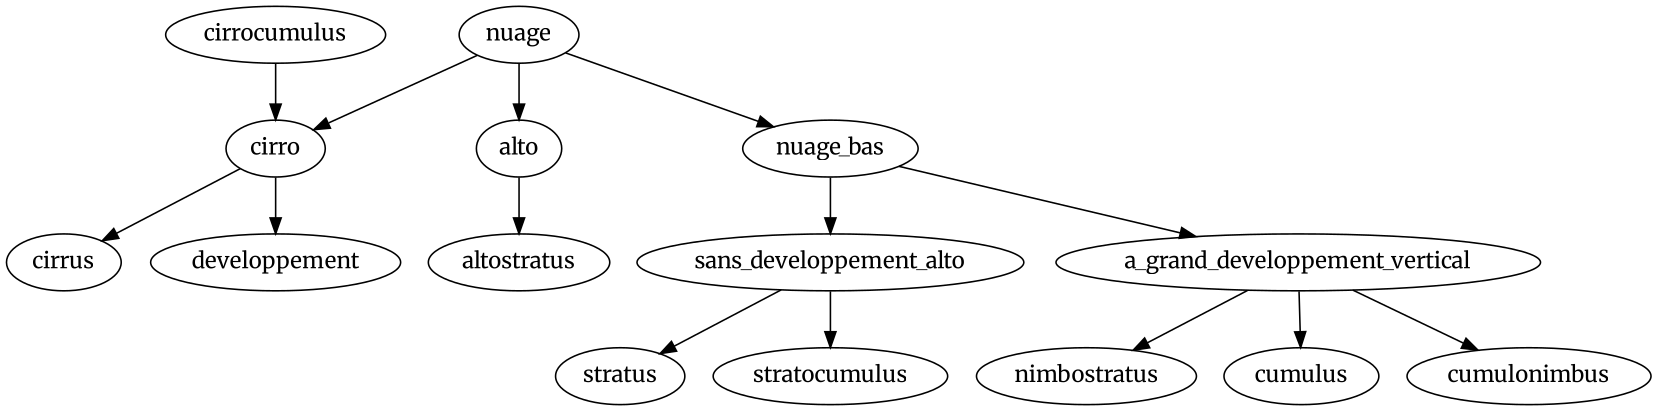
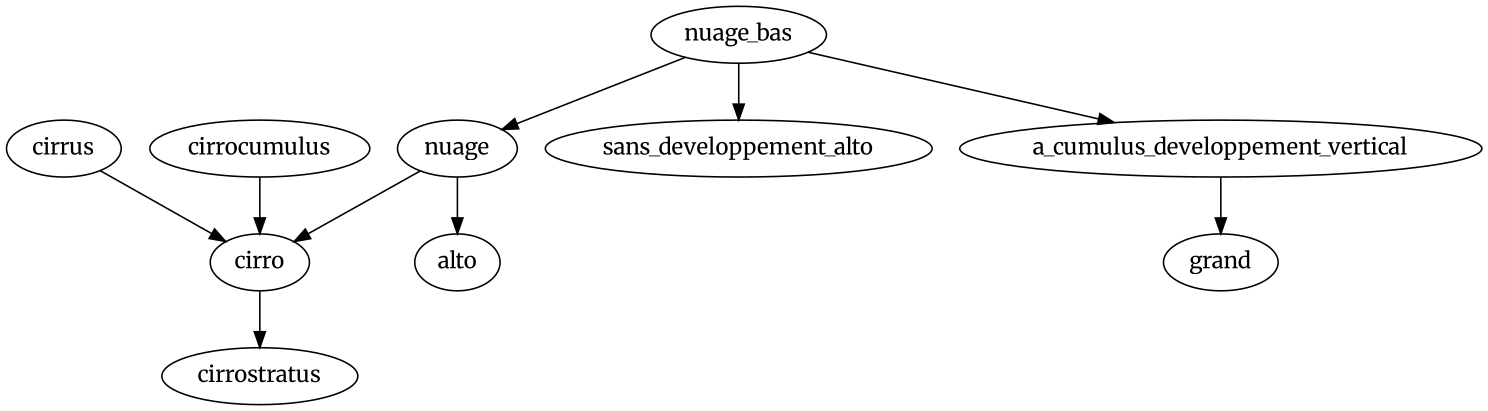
(662, 87) -> (601, 91)
(178, 201) -> (156, 202)
(276, 262) -> (260, 376)
(519, 262) -> none
(1298, 262) -> (1221, 149)
(620, 376) -> none
(830, 376) -> none
(1086, 376) -> none
(1301, 376) -> none
(1529, 376) -> (1221, 262)
